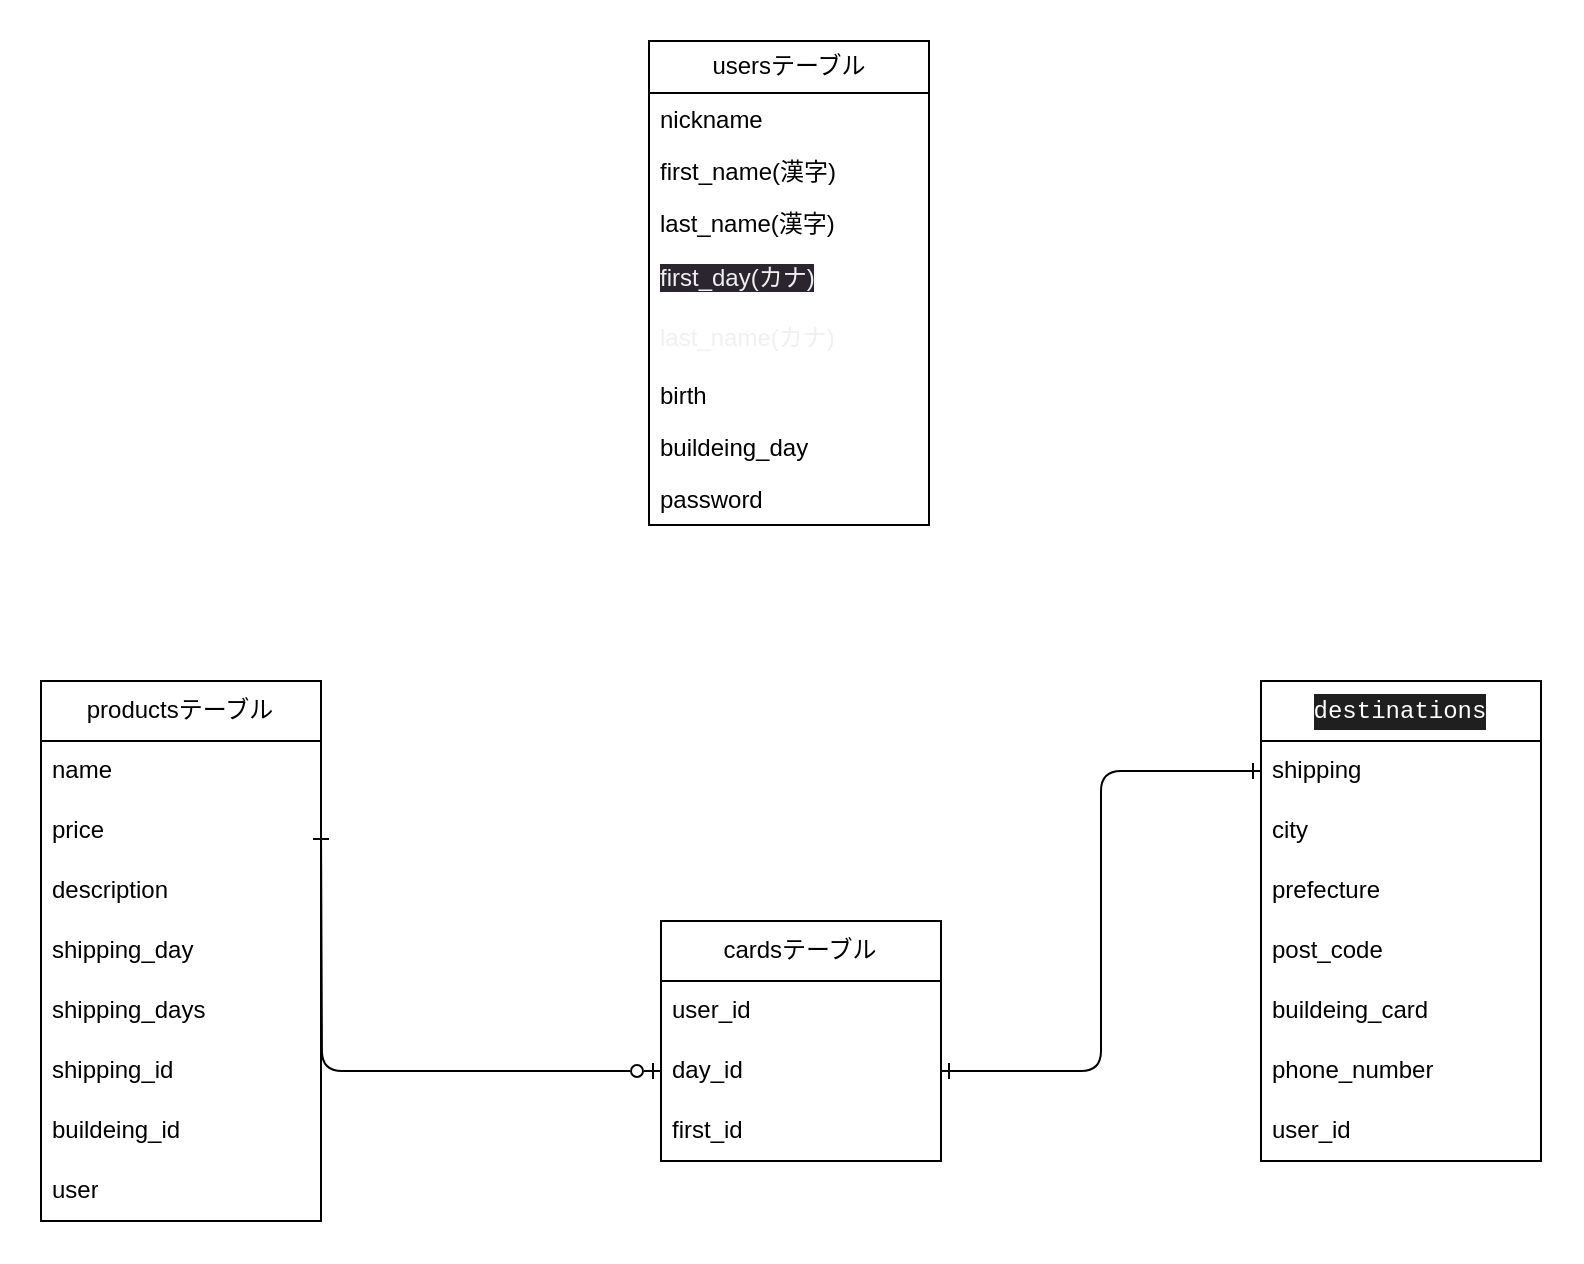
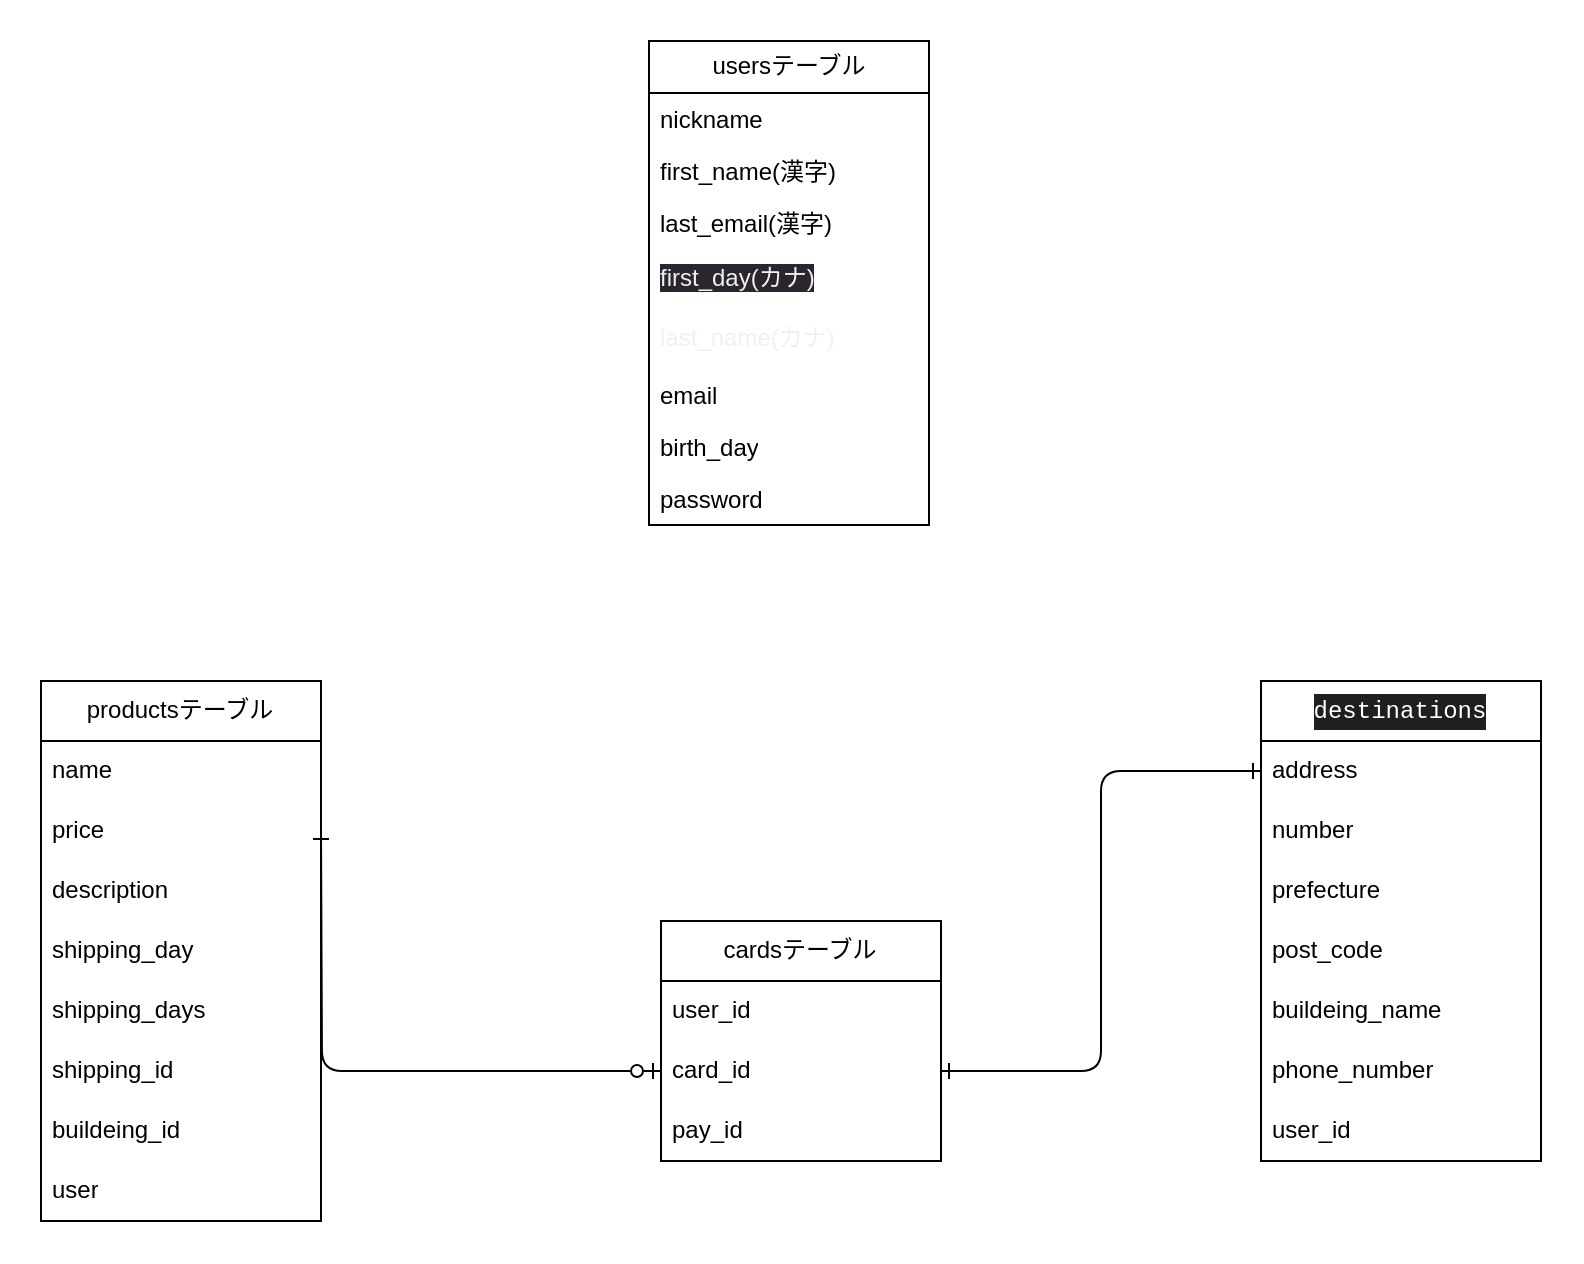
(756, 225) -> (756, 225)
(691, 397) -> (688, 397)
(739, 449) -> (718, 449)
(1321, 771) -> (1320, 771)
(1297, 831) -> (1313, 831)
(1358, 1011) -> (1358, 1011)
(710, 1071) -> (717, 1071)
(721, 1131) -> (710, 1131)
